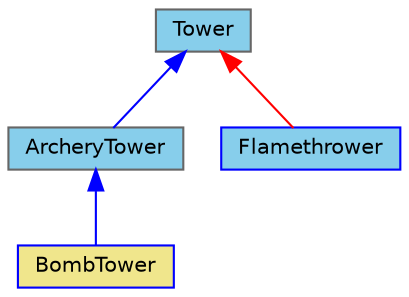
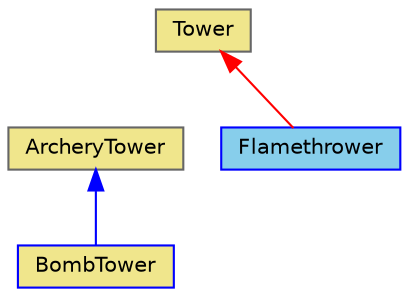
(203, 31) -> (203, 31)
(142, 97) -> none
(96, 149) -> (96, 149)
